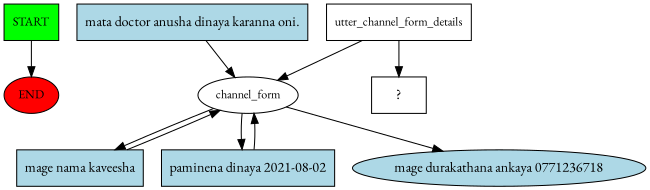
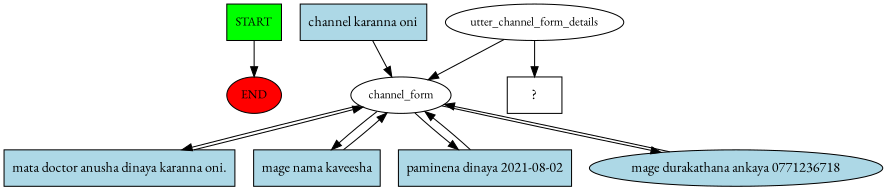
none -> (363, 22)
(399, 22) -> (535, 22)
none -> (276, 126)
none -> (562, 129)
